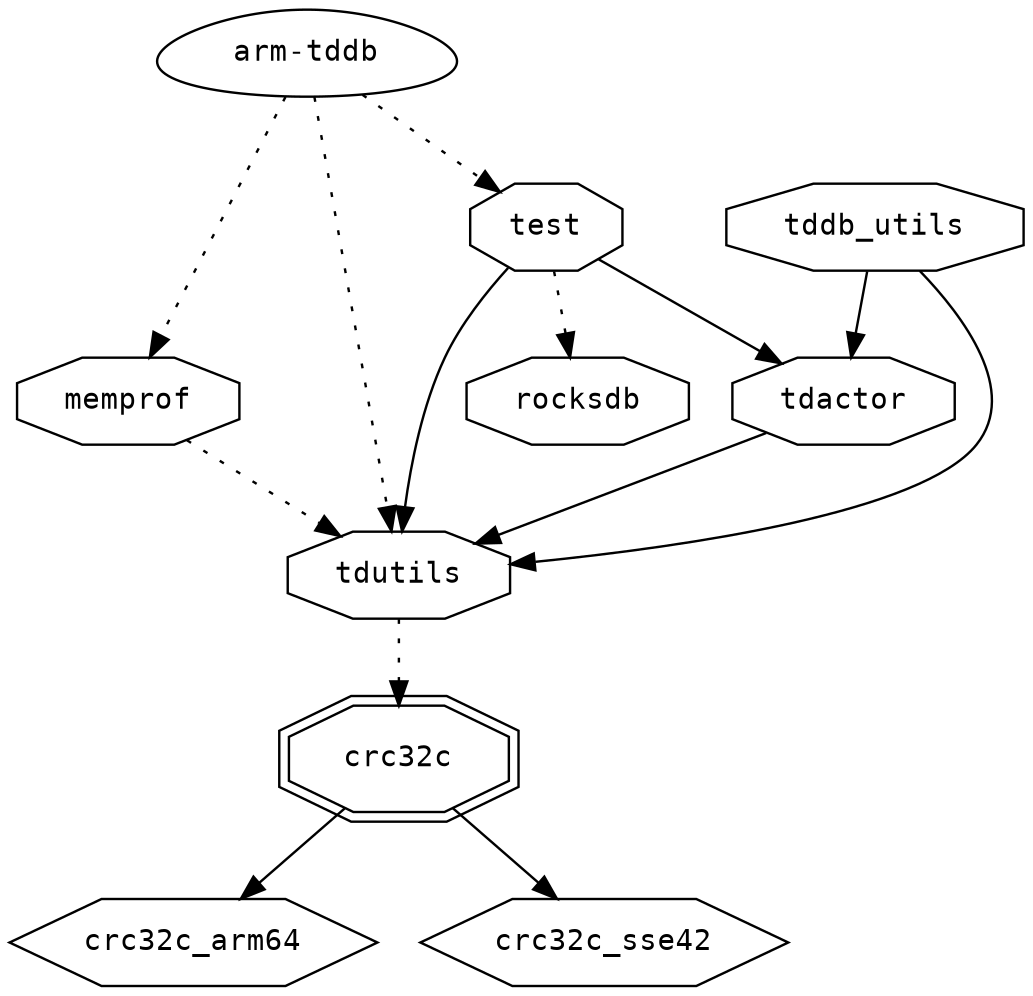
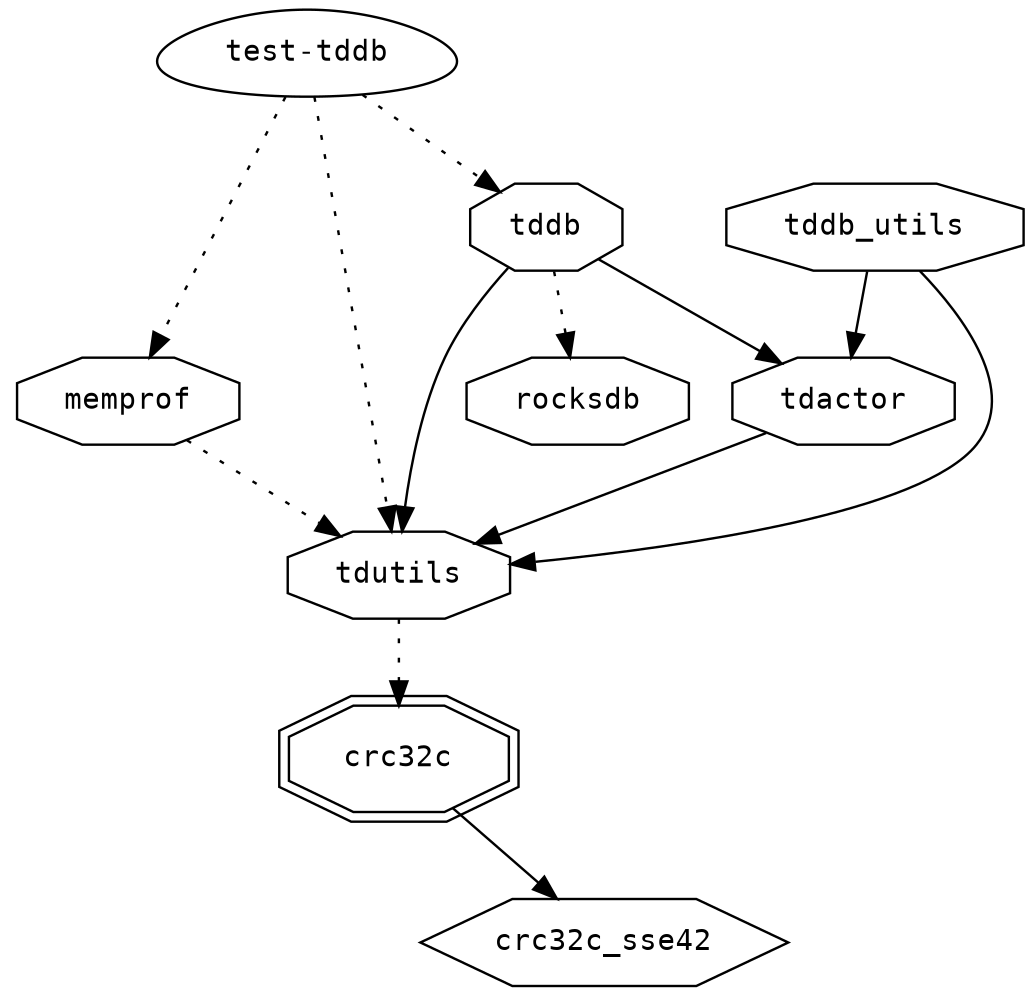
(307, 53) -> (307, 53)
(546, 227) -> (546, 227)
(193, 942) -> none
